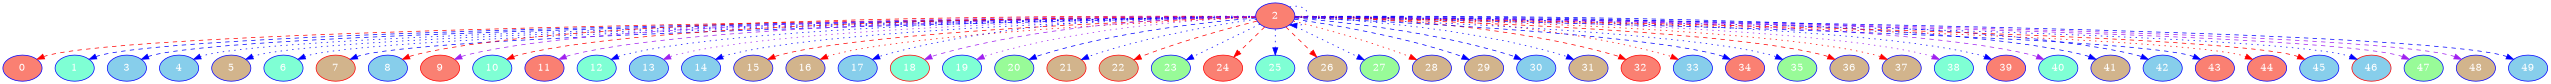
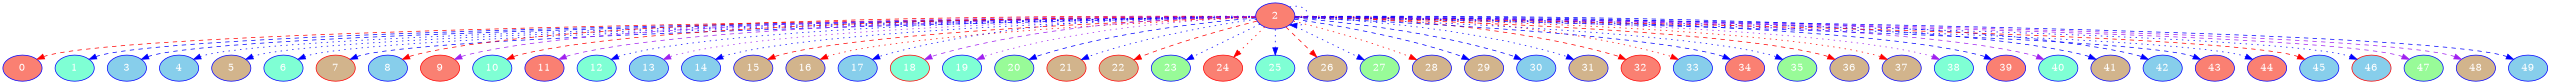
(1641, 24) -> (1641, 24)
(1771, 28) -> (1771, 28)
(1252, 39) -> (1252, 39)
